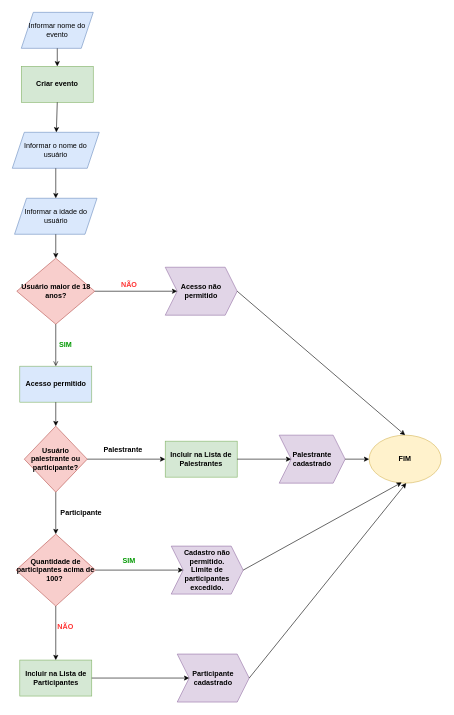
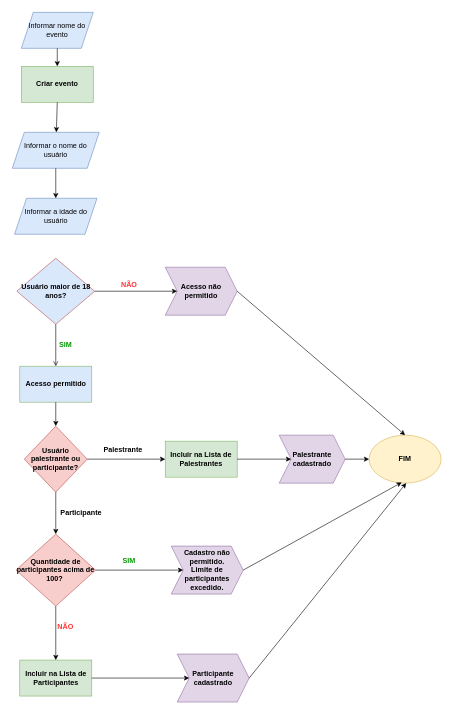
(56, 252) -> none
(56, 291) -> (56, 291)
